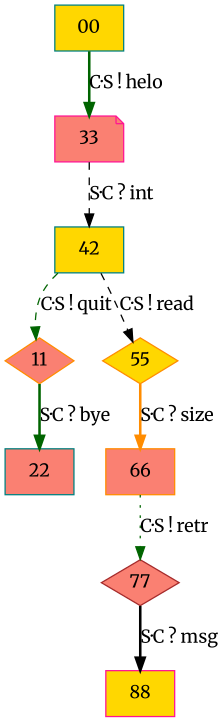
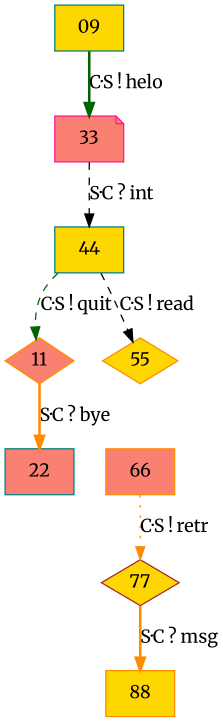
(89, 28) -> (89, 28)
(89, 250) -> (89, 250)
(40, 410) -> (40, 410)
(140, 410) -> none
(140, 521) -> (140, 521)
(140, 583) -> (140, 583)
(140, 632) -> (140, 632)
(140, 694) -> (140, 694)
